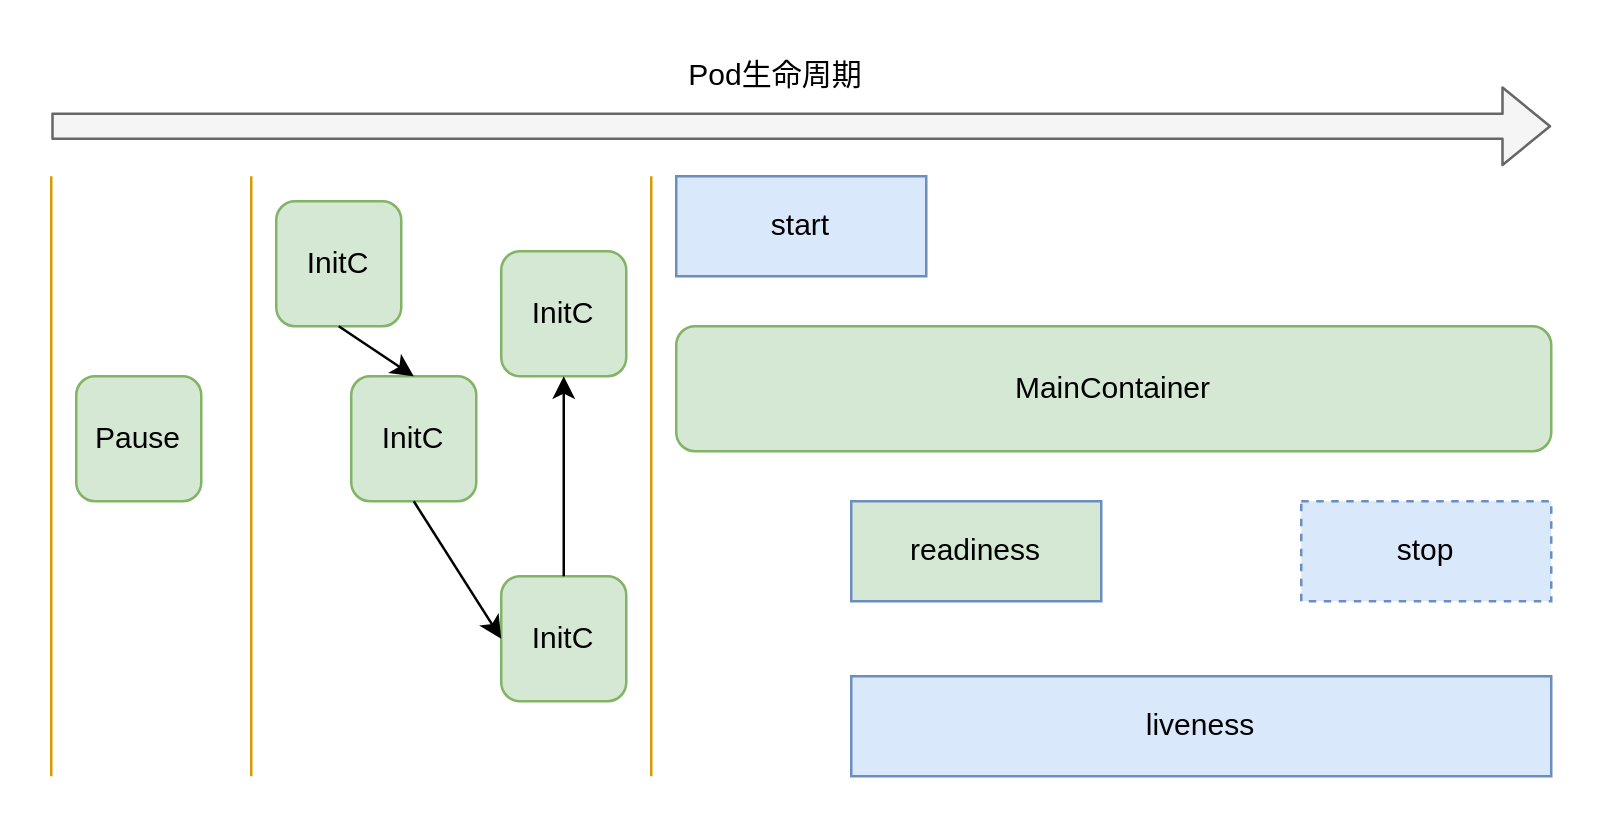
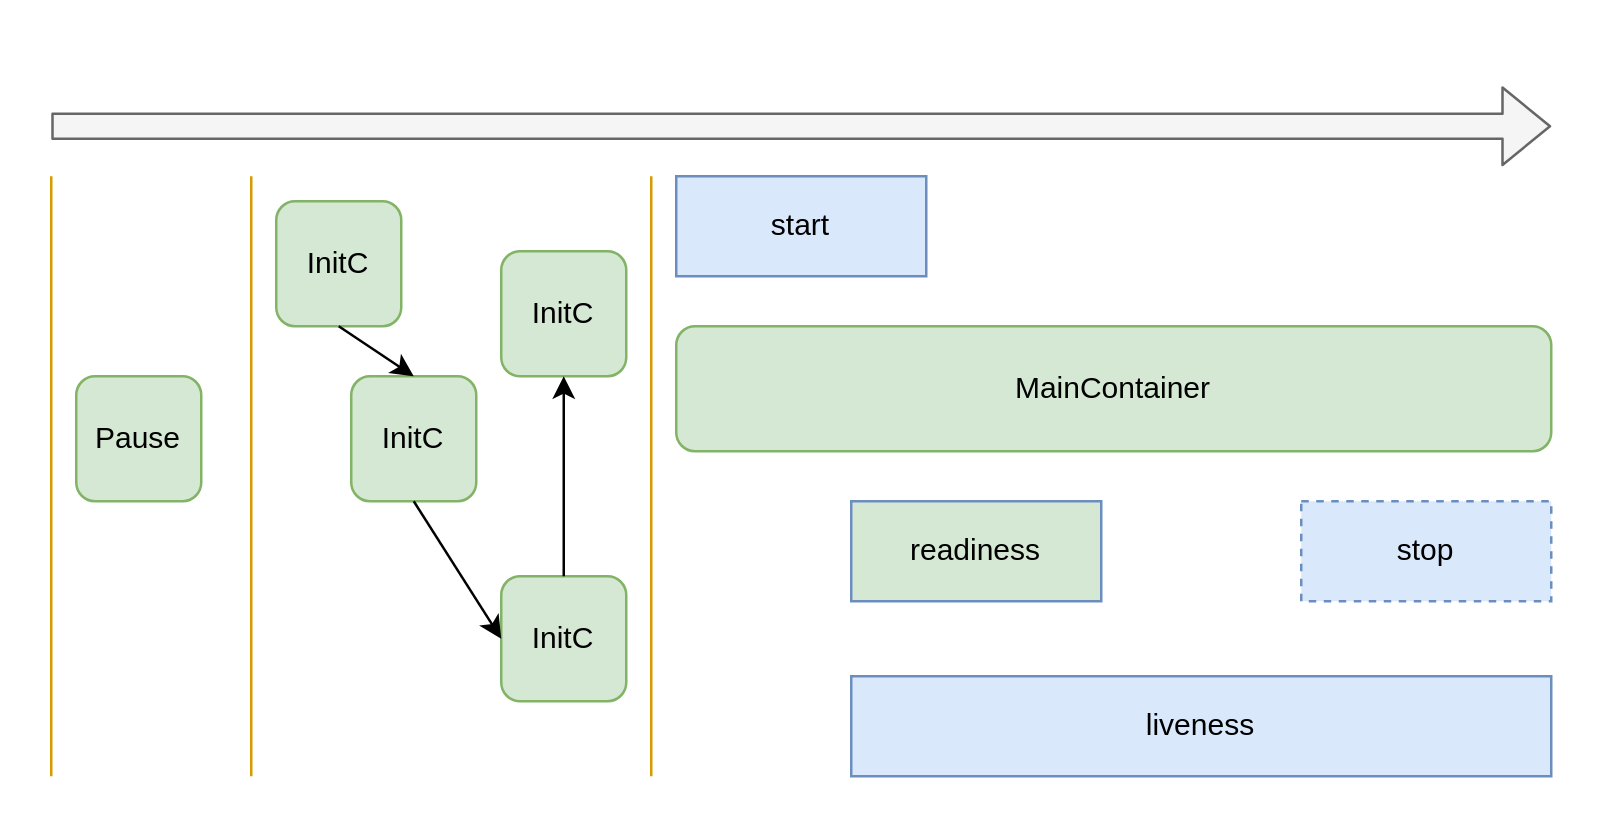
(776, 76) -> none
